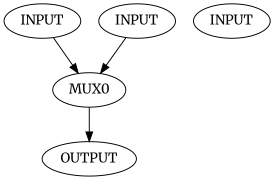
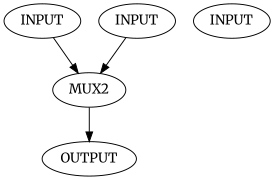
(89, 90) -> (89, 90)
